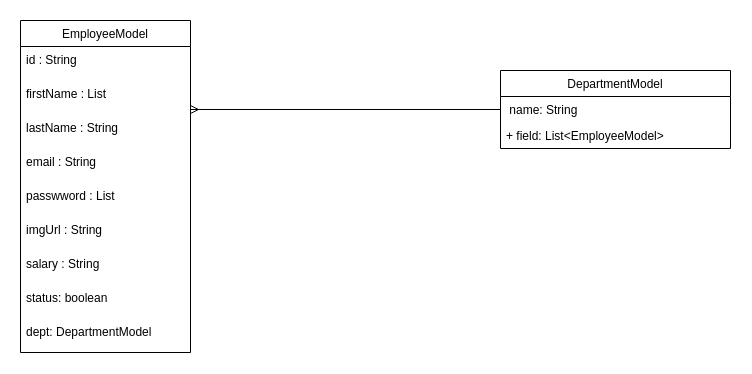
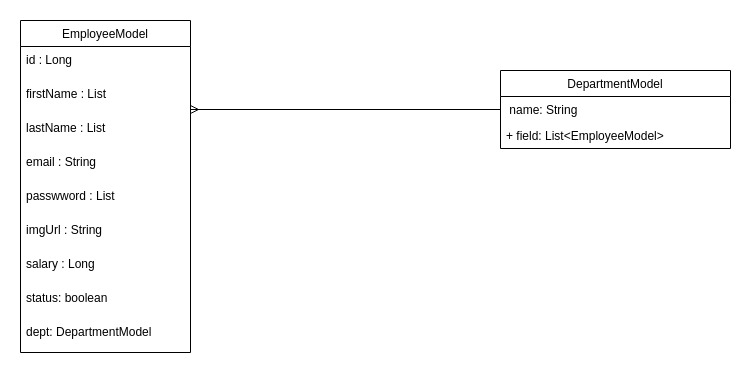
(55, 60) -> (50, 60)
(75, 128) -> (69, 128)
(69, 264) -> (63, 264)
